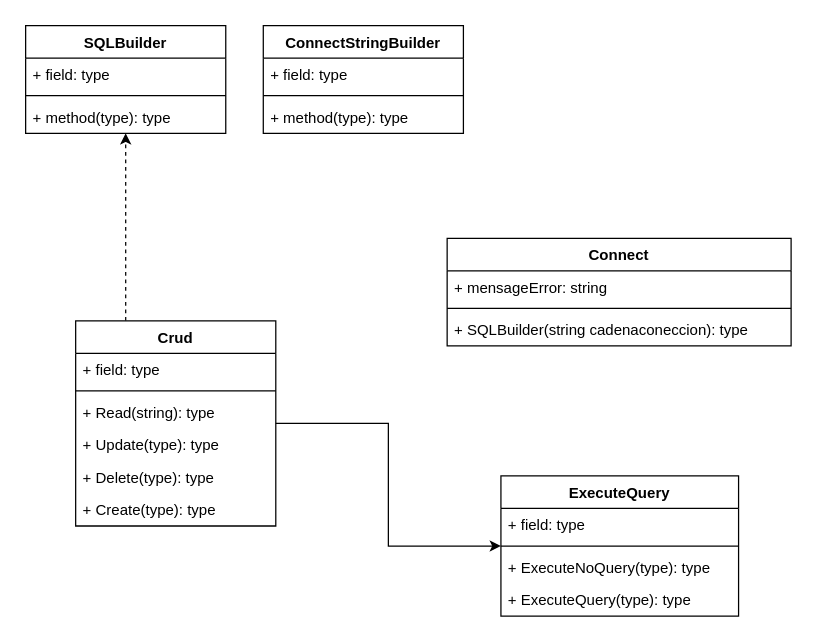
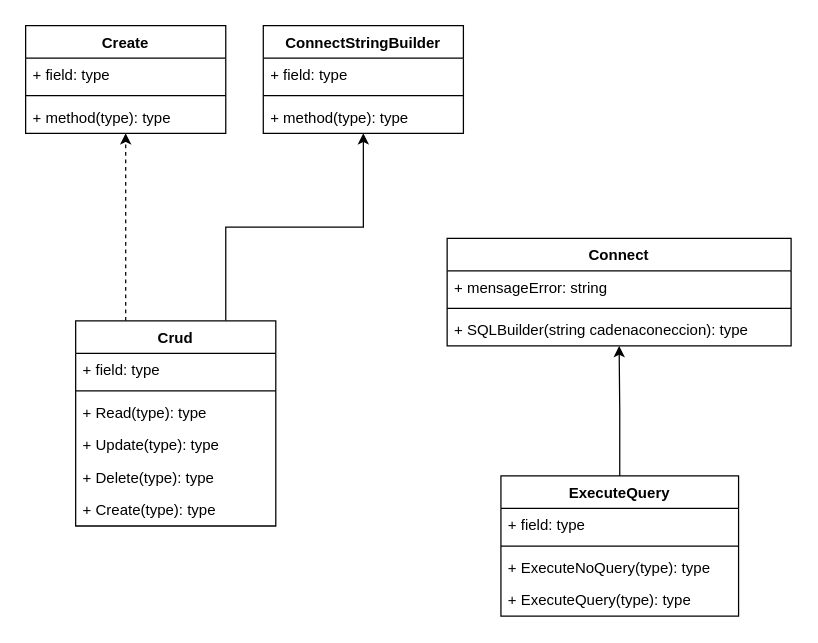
(125, 43) -> (125, 43)
none -> (290, 227)
(159, 413) -> (152, 413)
none -> (619, 415)
(388, 480) -> none
